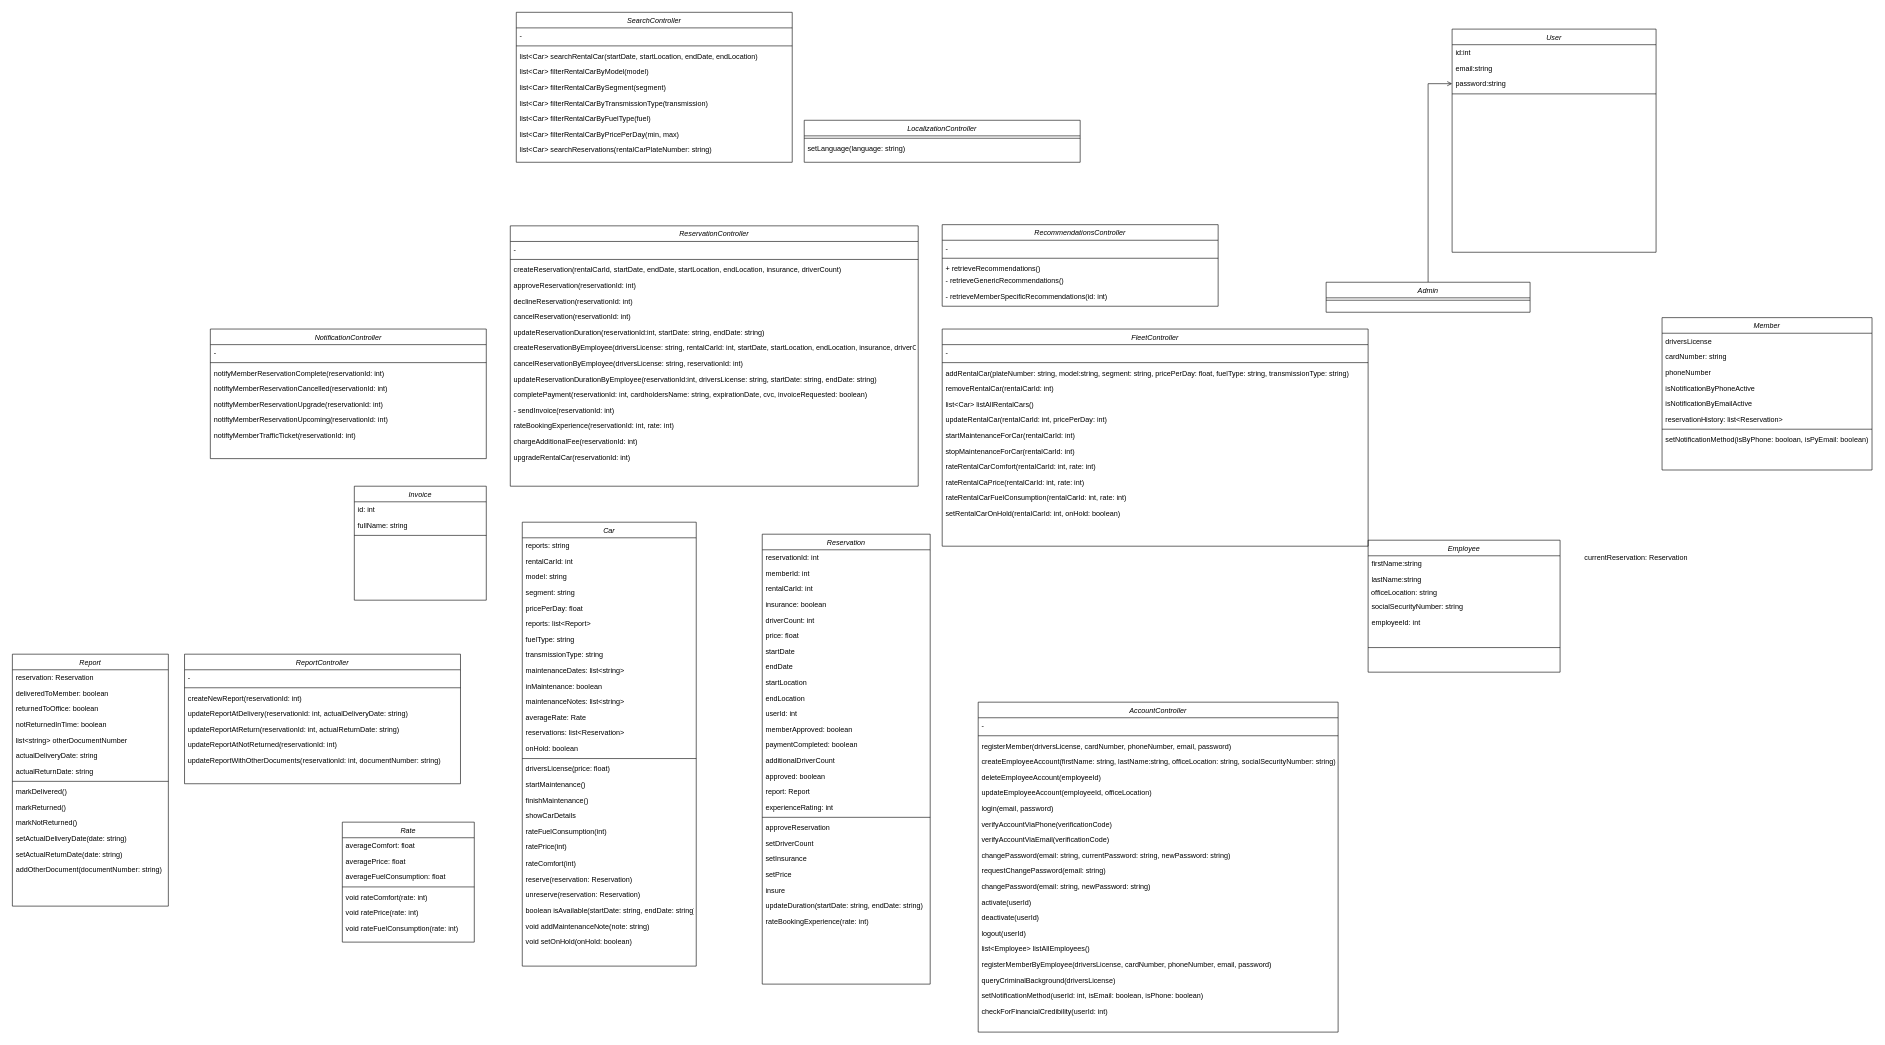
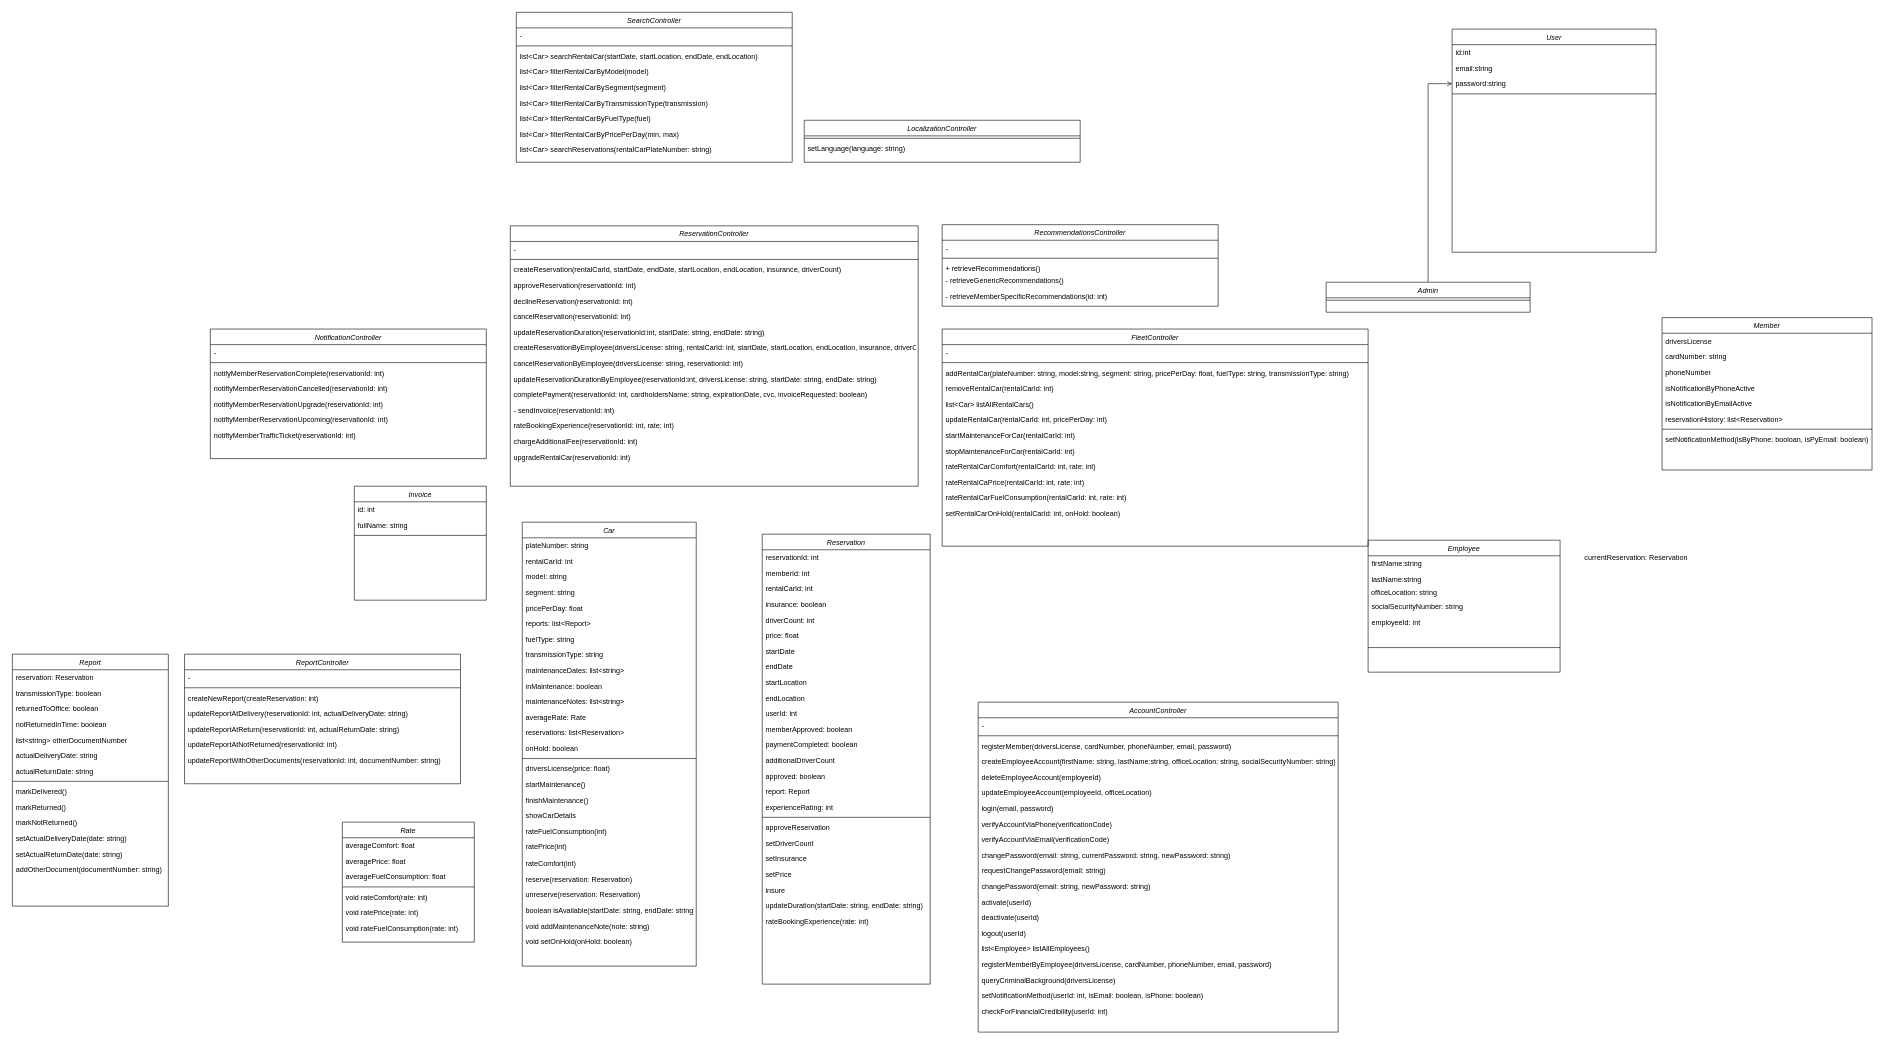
(553, 546) -> (560, 546)
(63, 694) -> (61, 694)
(255, 698) -> (263, 698)
